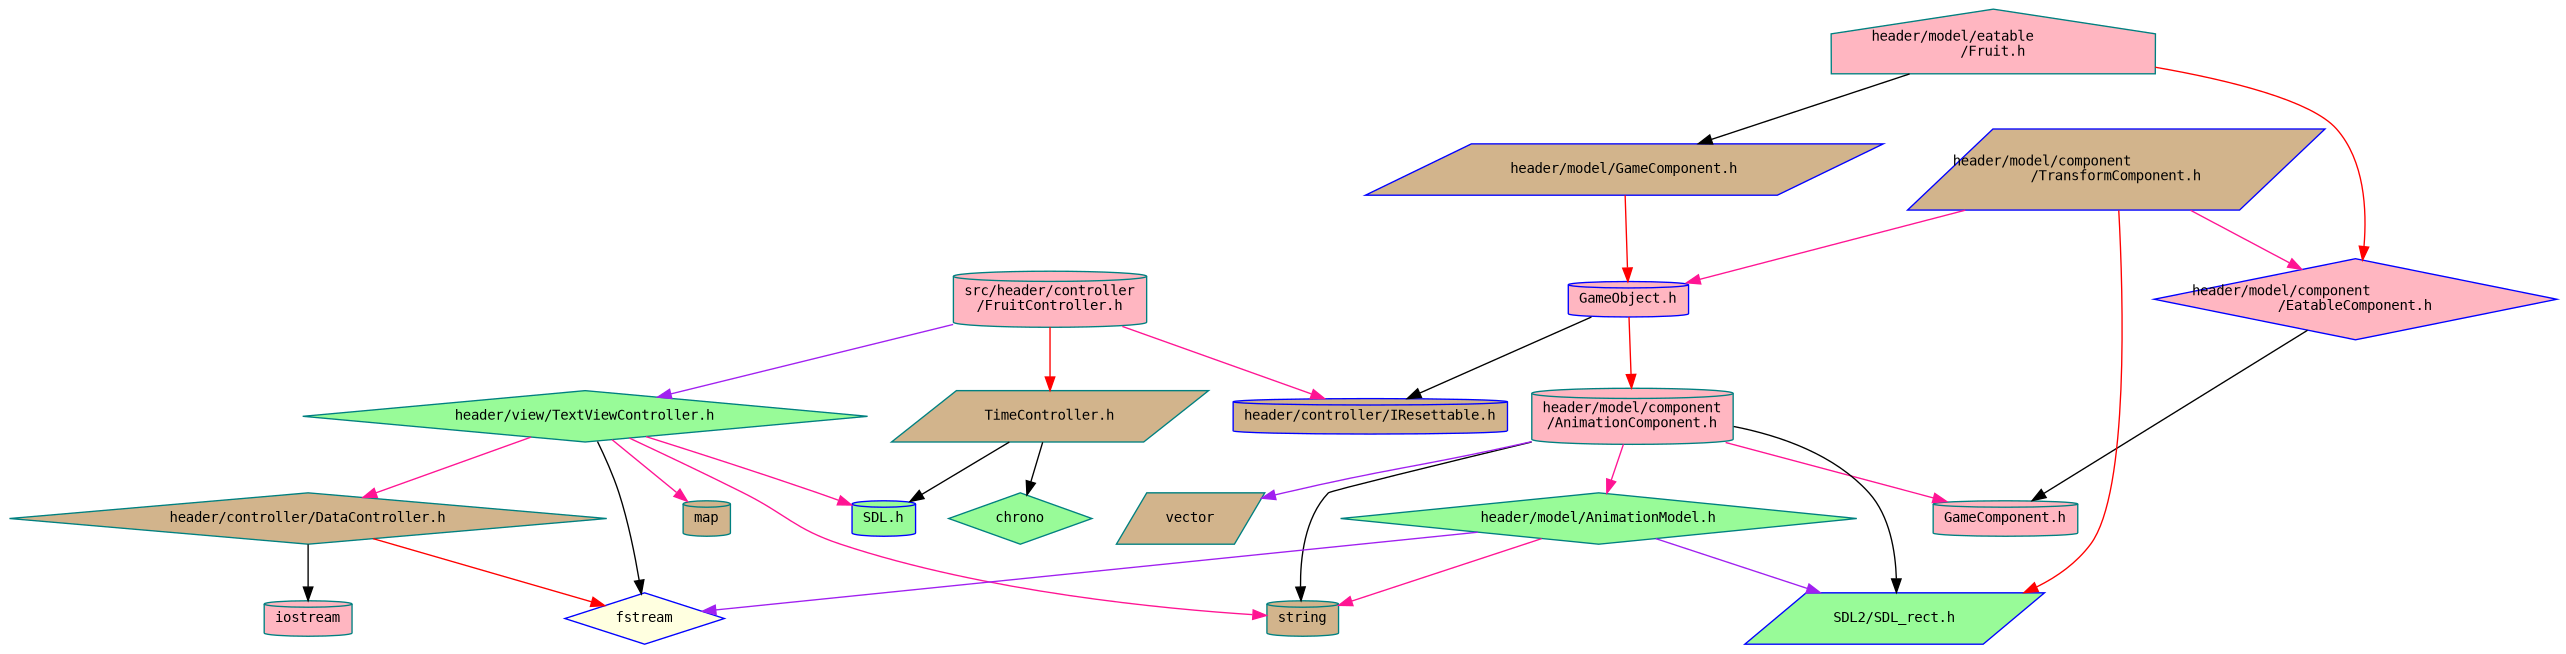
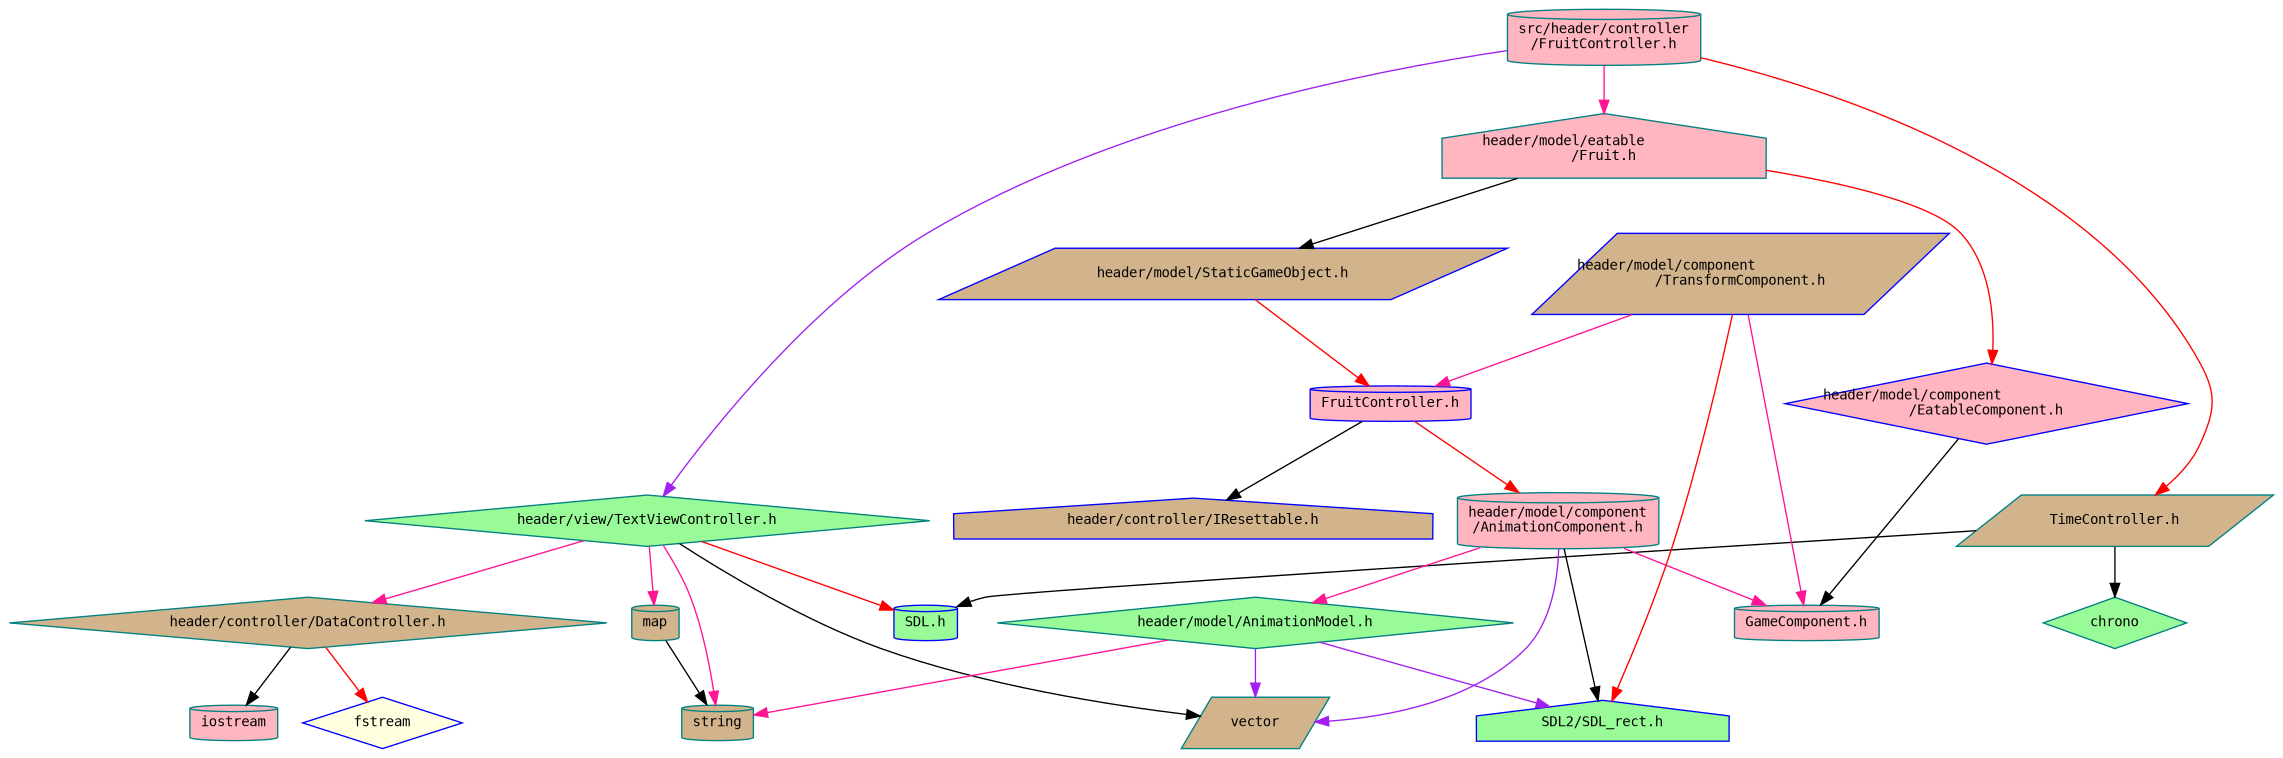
(1624, 170) -> (1223, 274)
(2240, 237) -> (1775, 453)
(1628, 299) -> (1391, 404)
(1217, 360) -> (1604, 83)
(1370, 416) -> (1193, 521)
(743, 468) -> (791, 573)
(1351, 486) -> (683, 667)
(624, 509) -> (922, 662)
(1097, 571) -> (1255, 666)
(1895, 619) -> (1603, 723)
